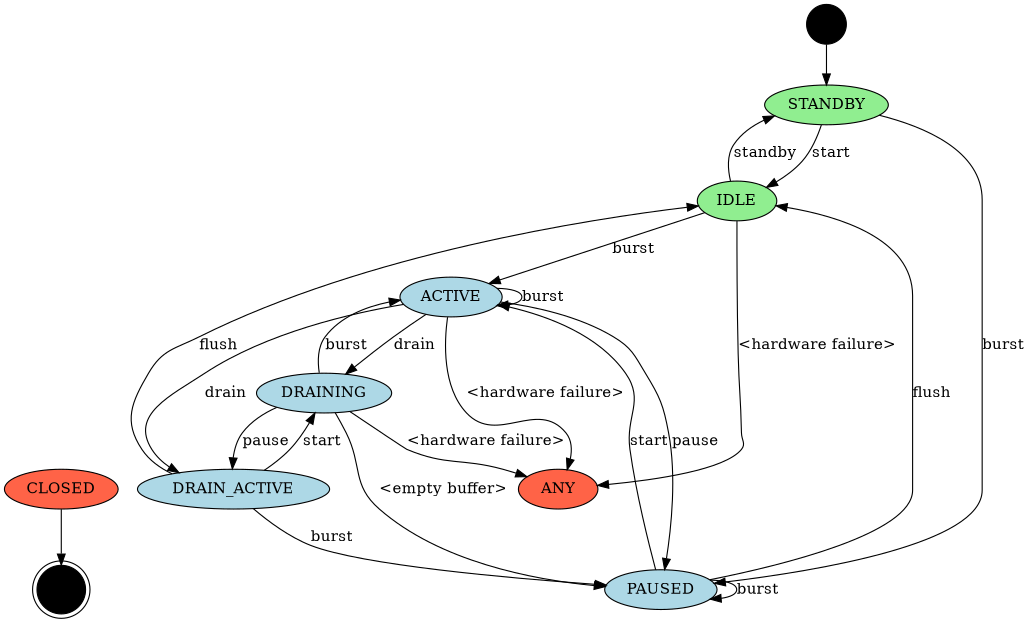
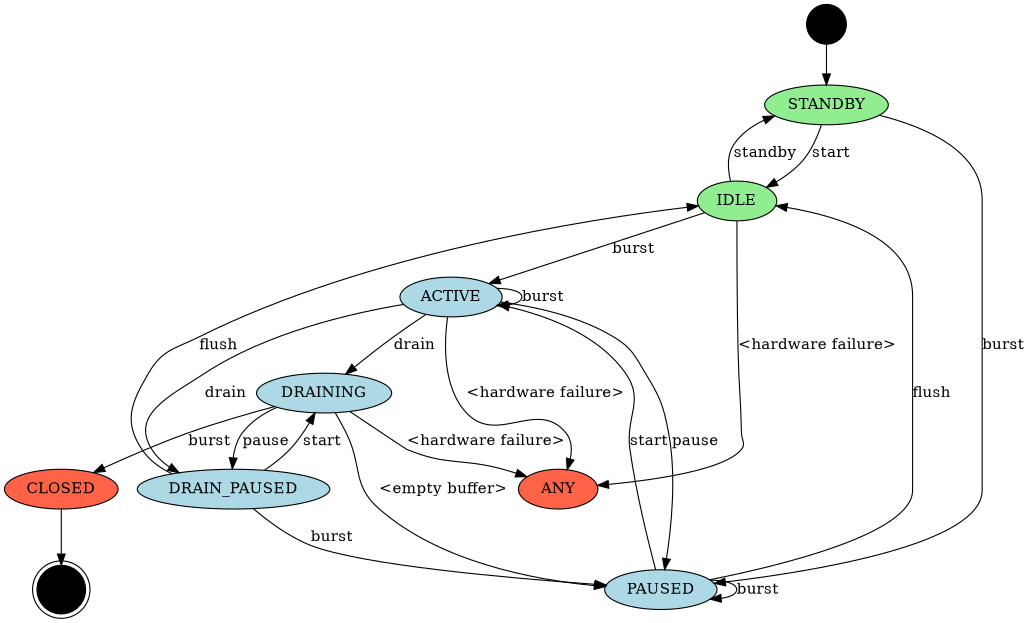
(334, 327) -> (188, 433)
(234, 489) -> (234, 489)
